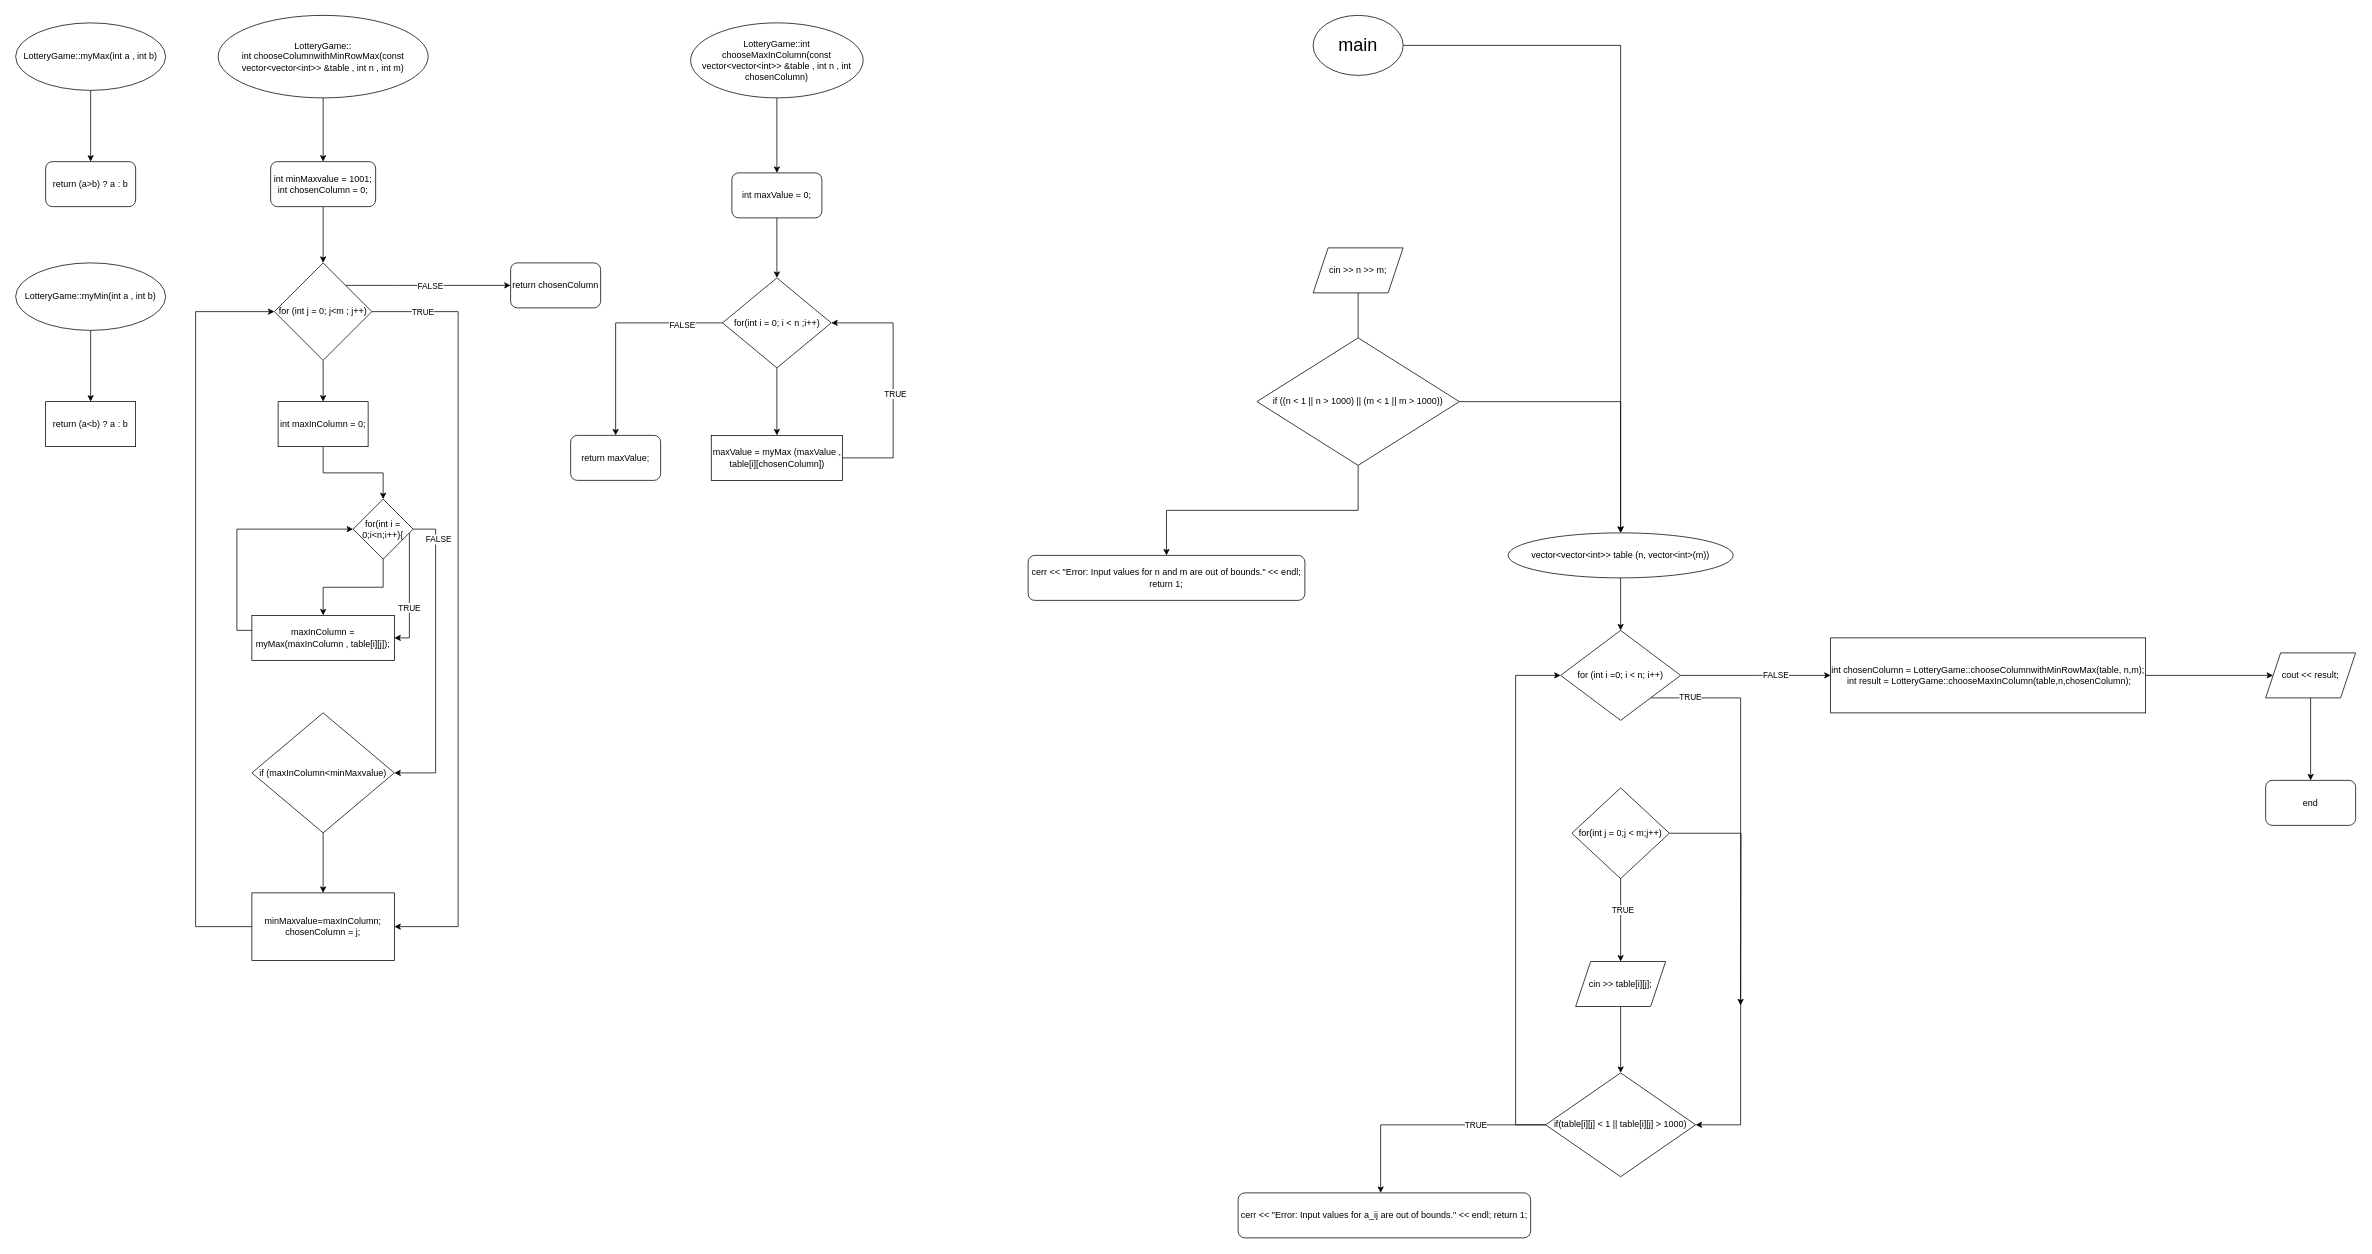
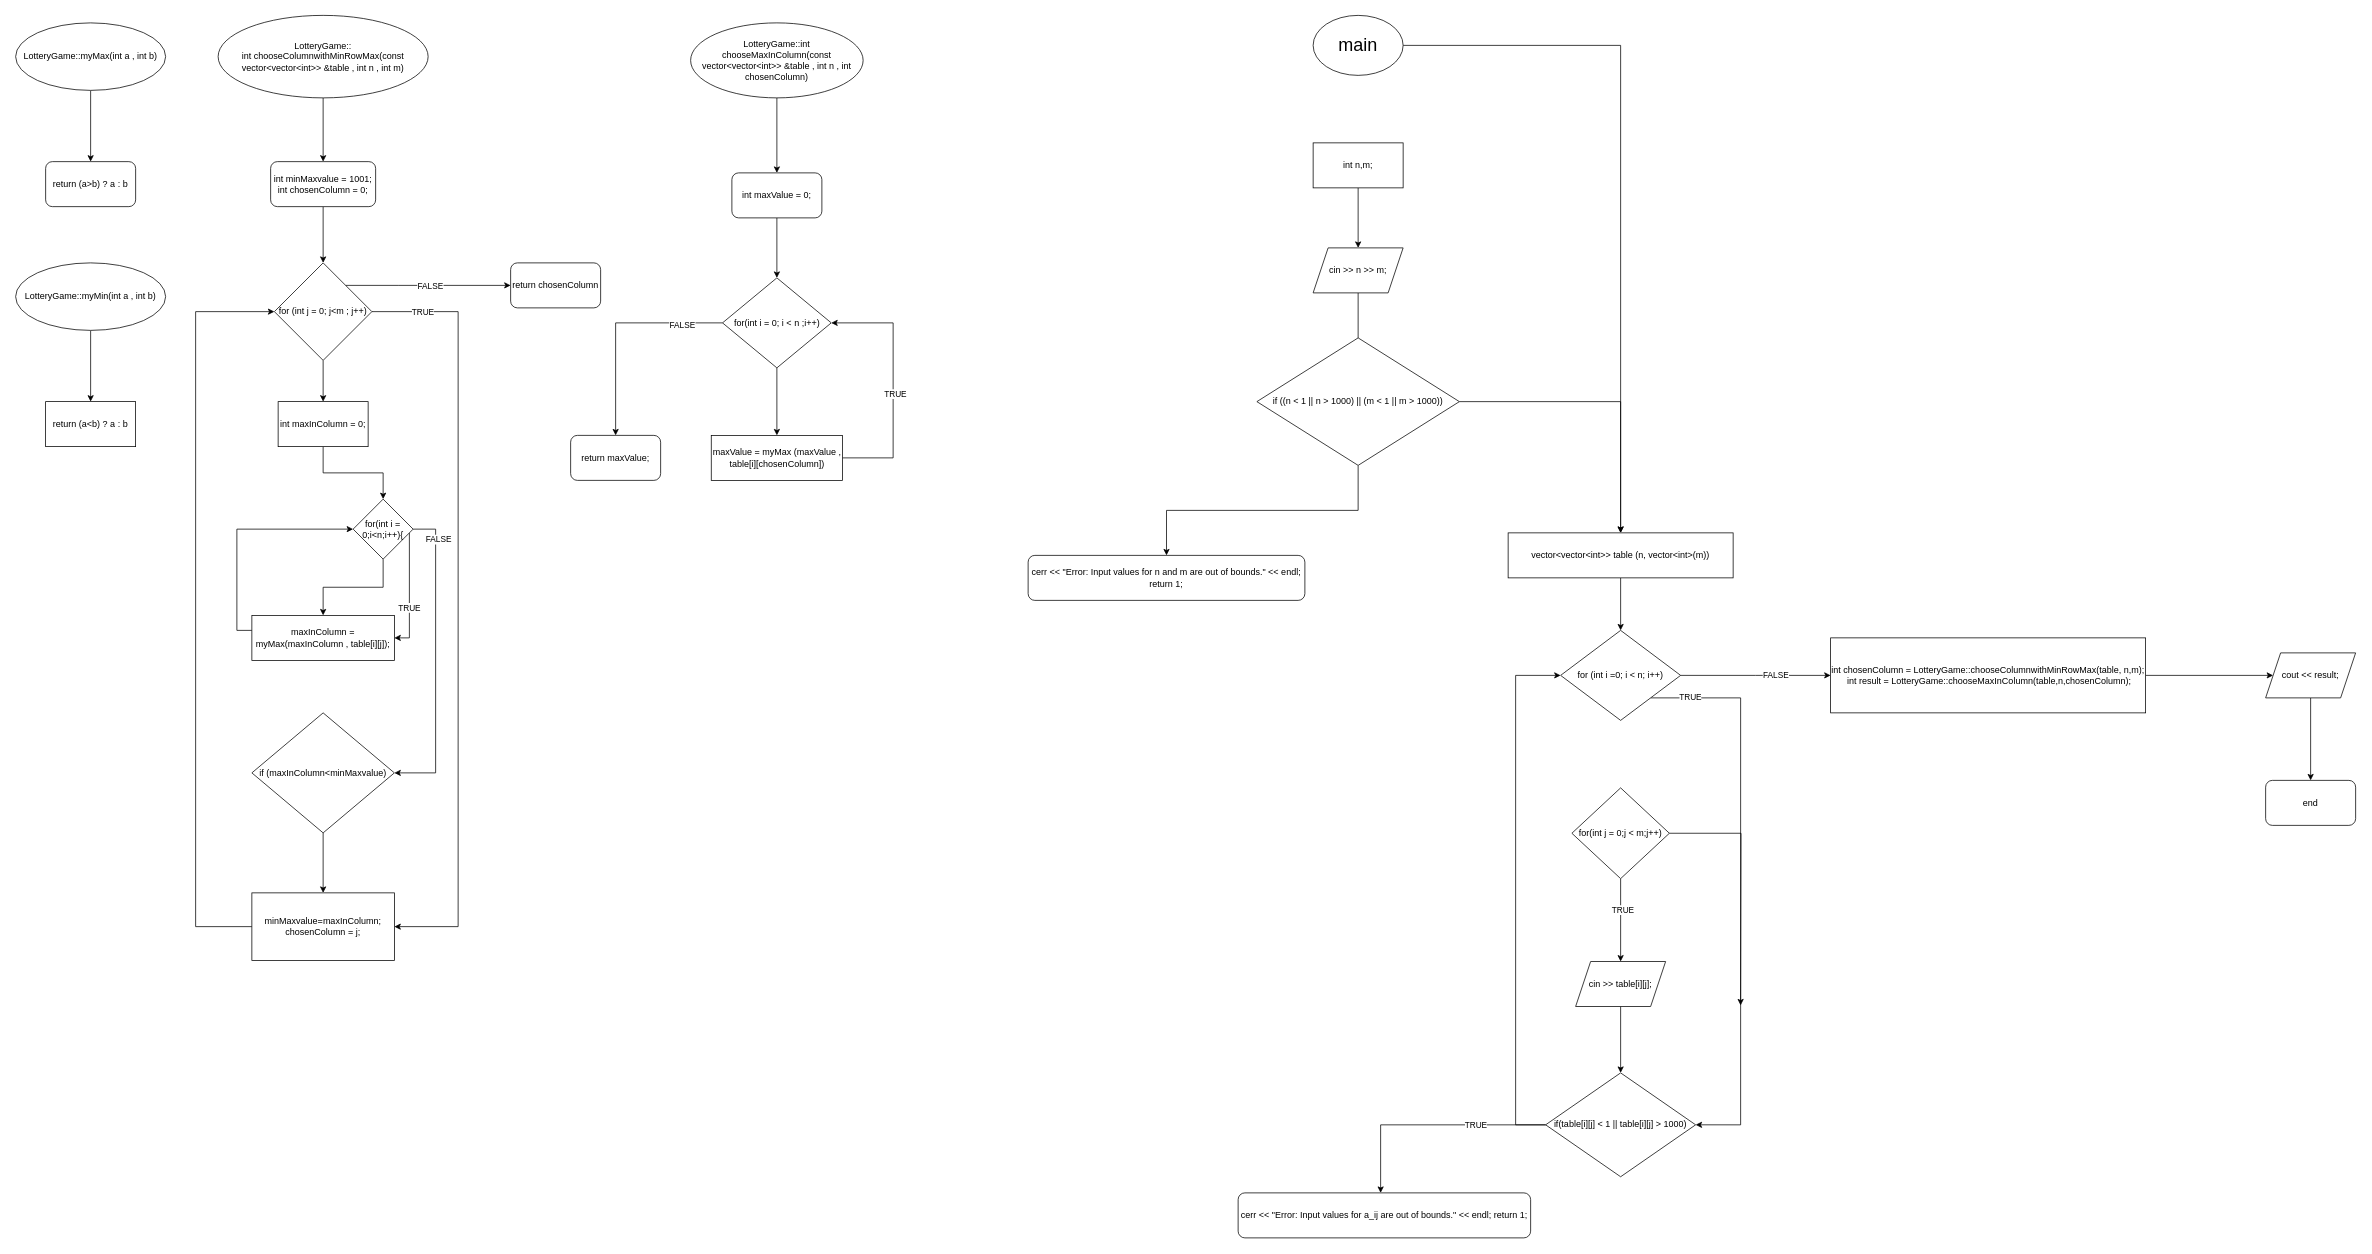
none -> (1358, 165)
none -> (1358, 241)
(1620, 555) -> (1620, 555)
